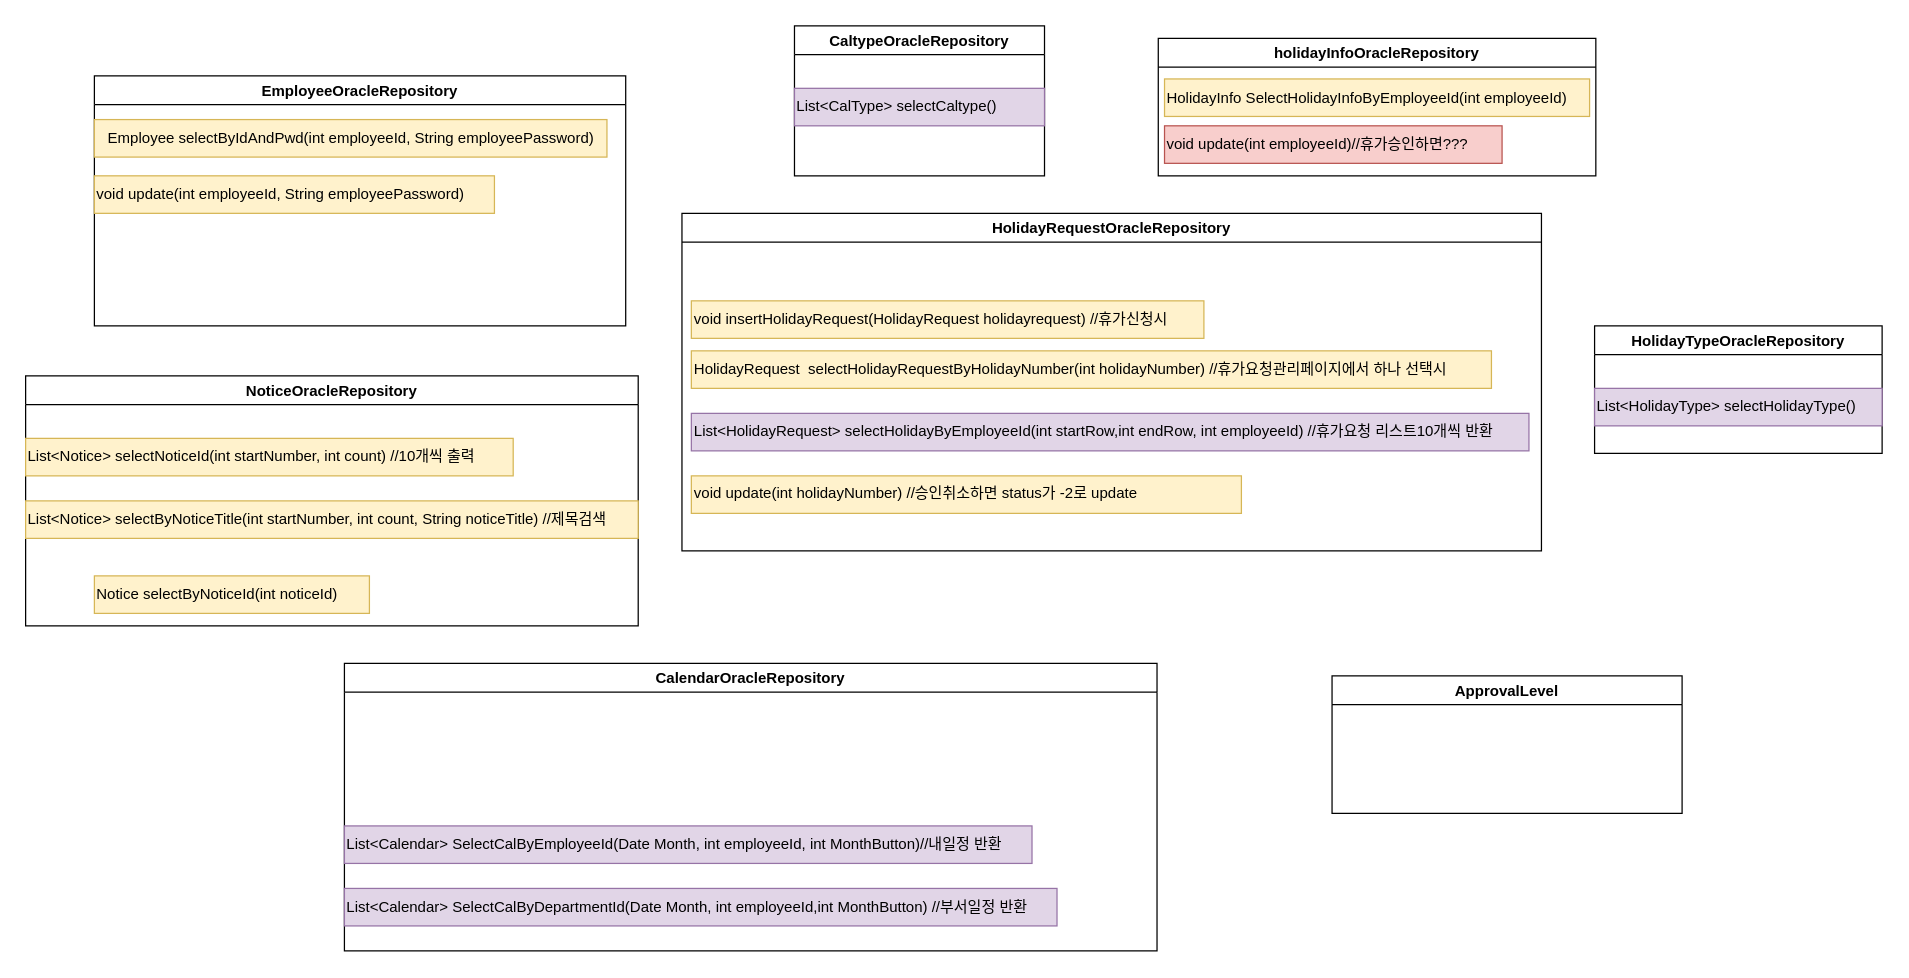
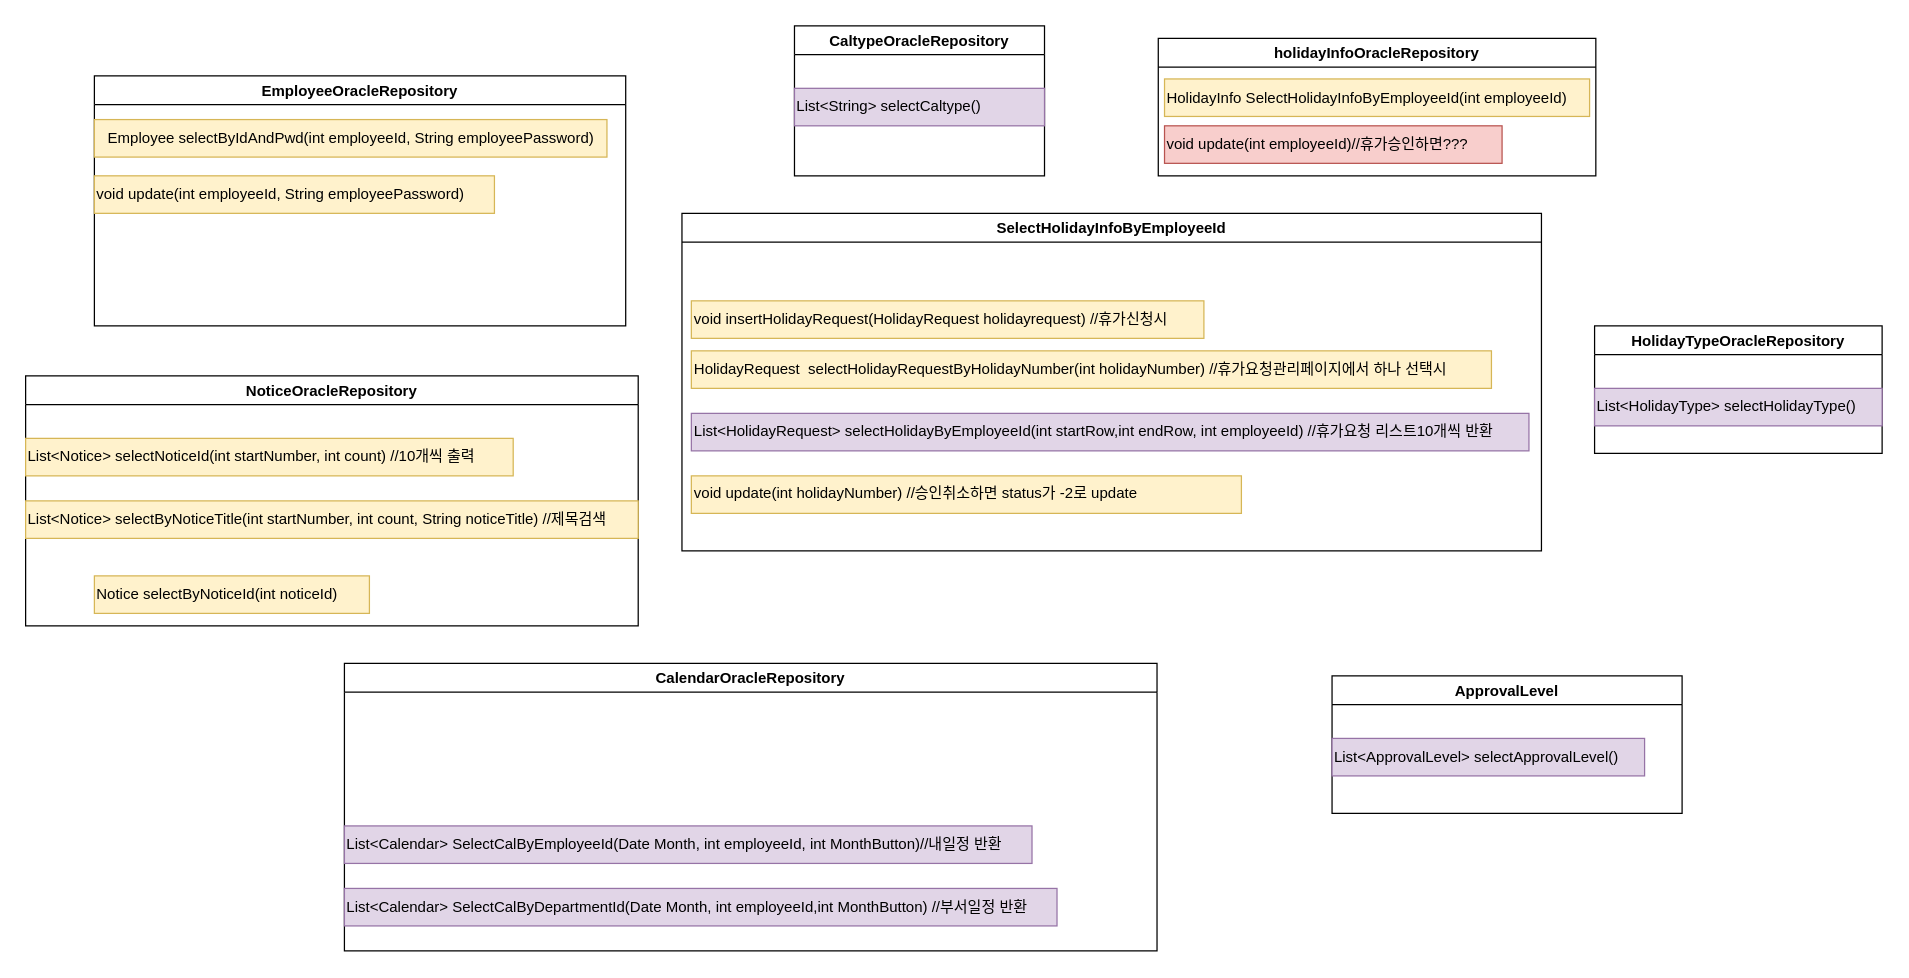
(909, 107) -> (905, 107)
(1111, 228) -> (1111, 228)
none -> (1488, 757)
